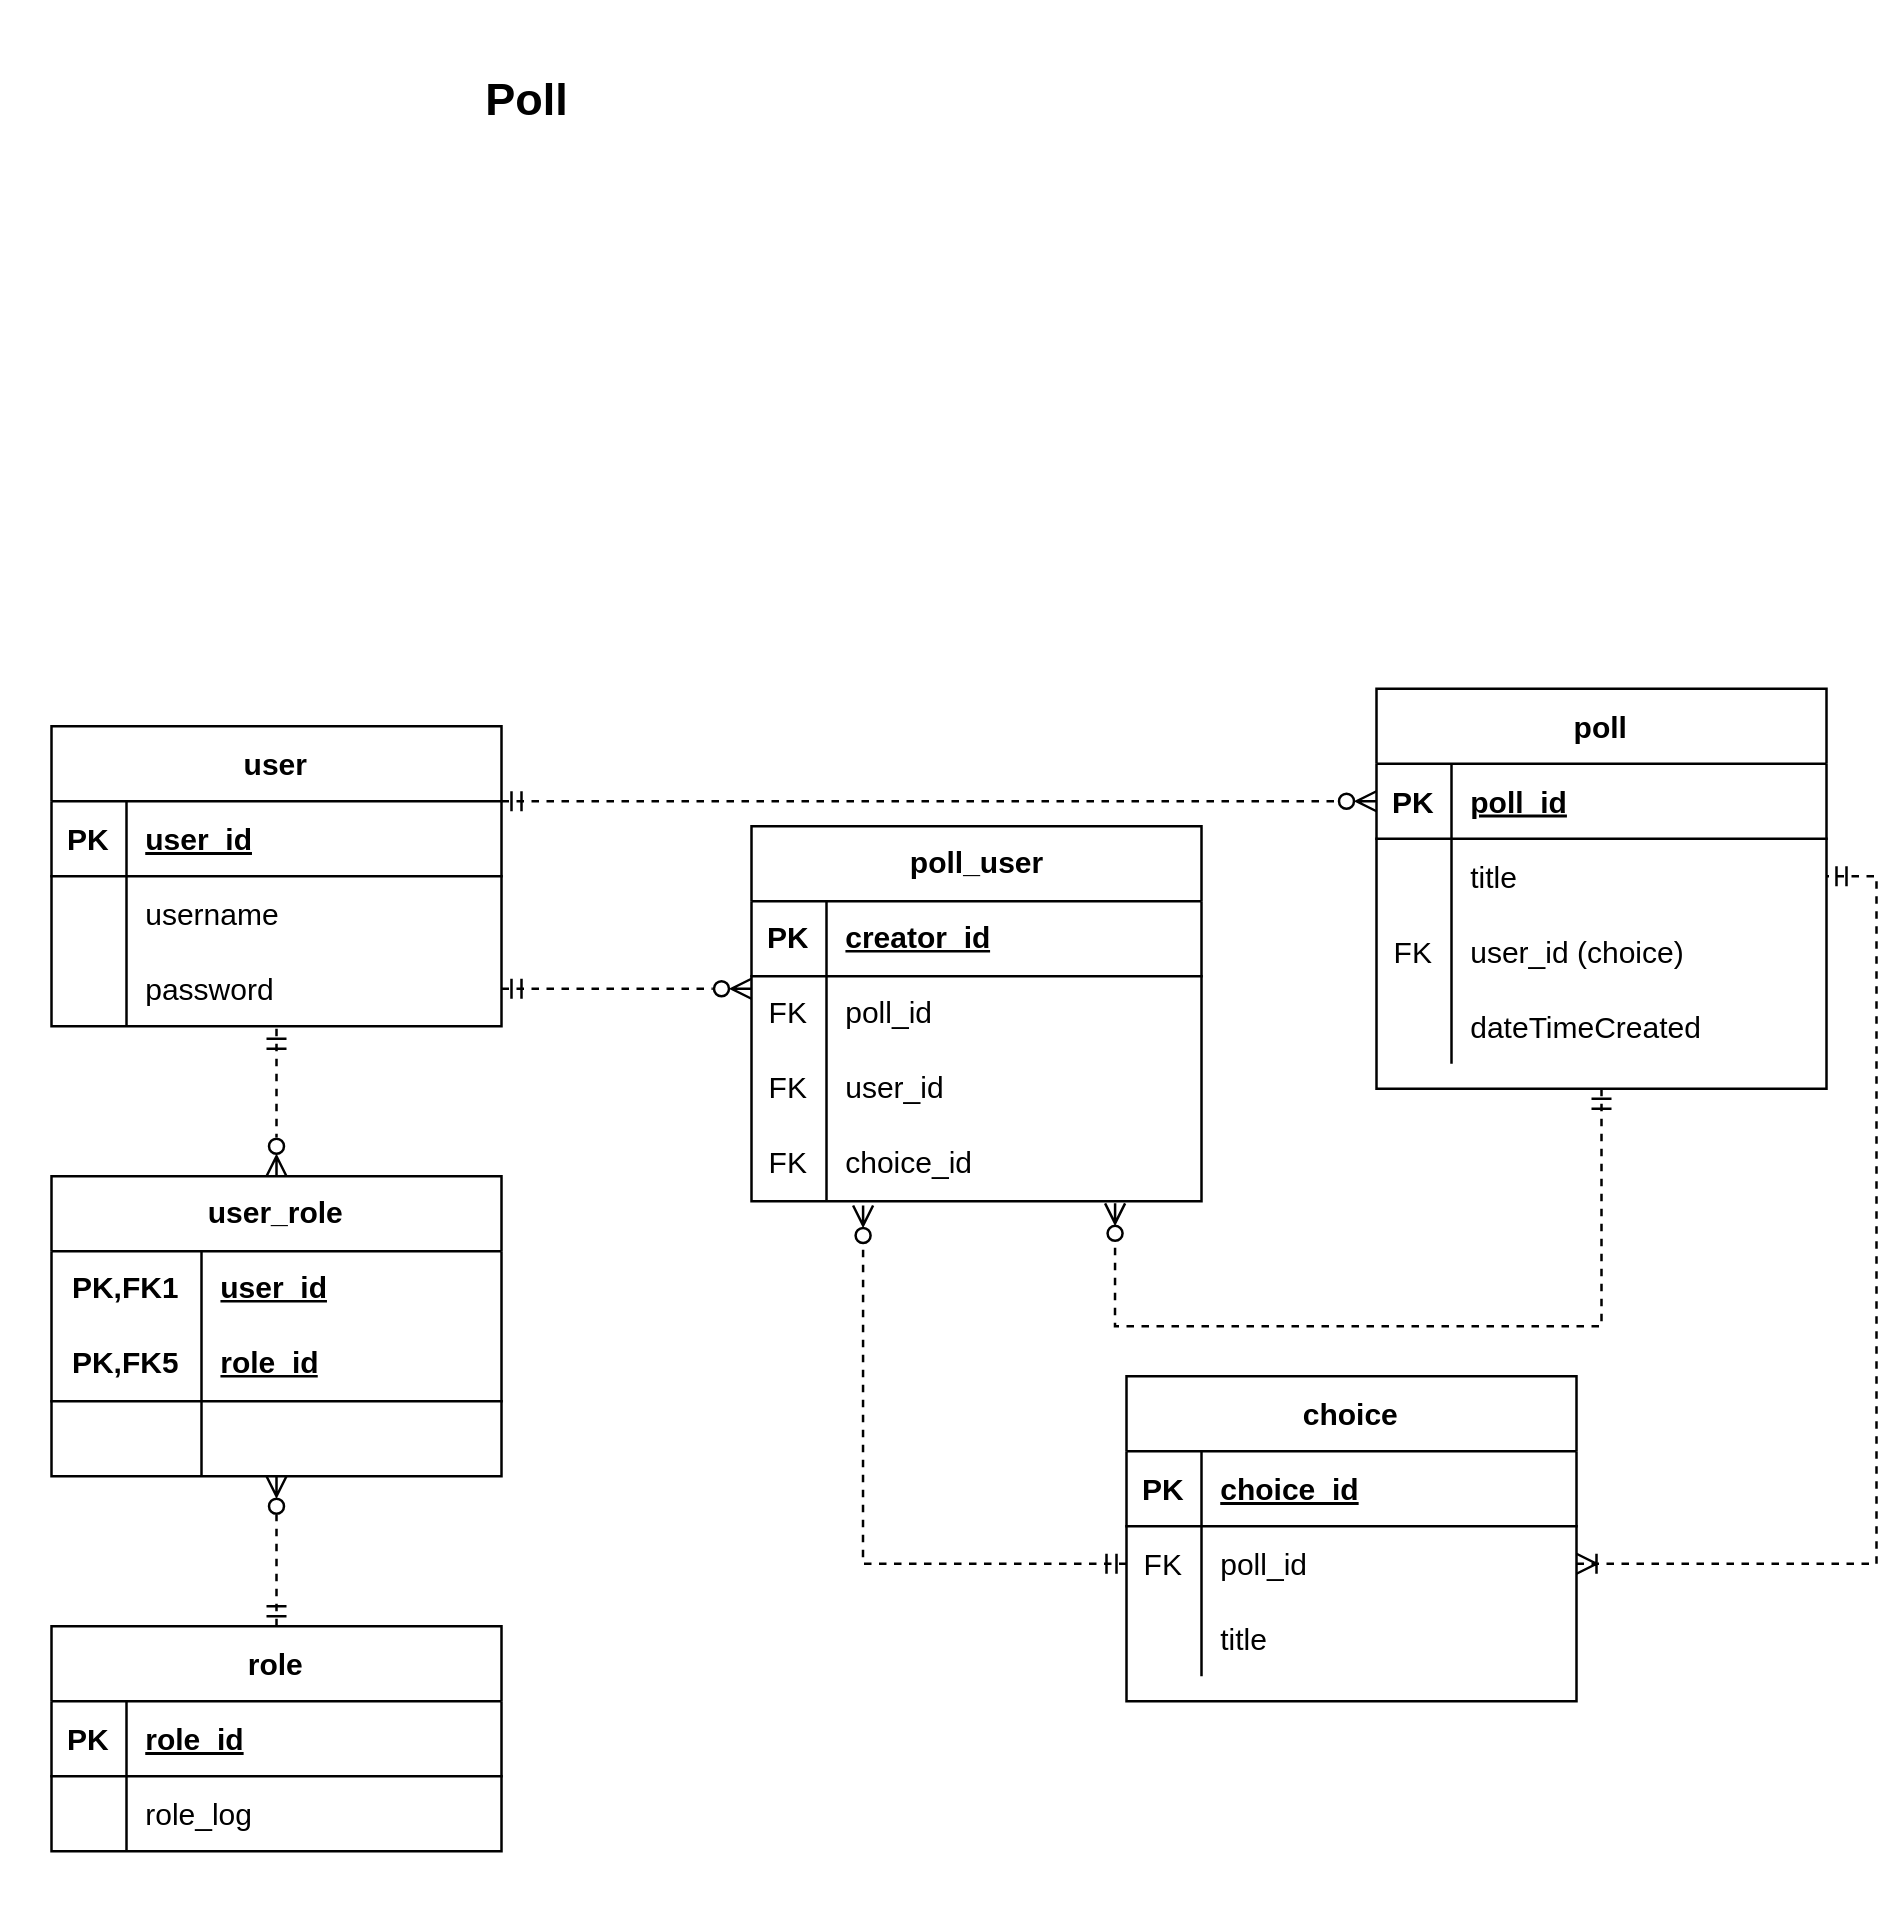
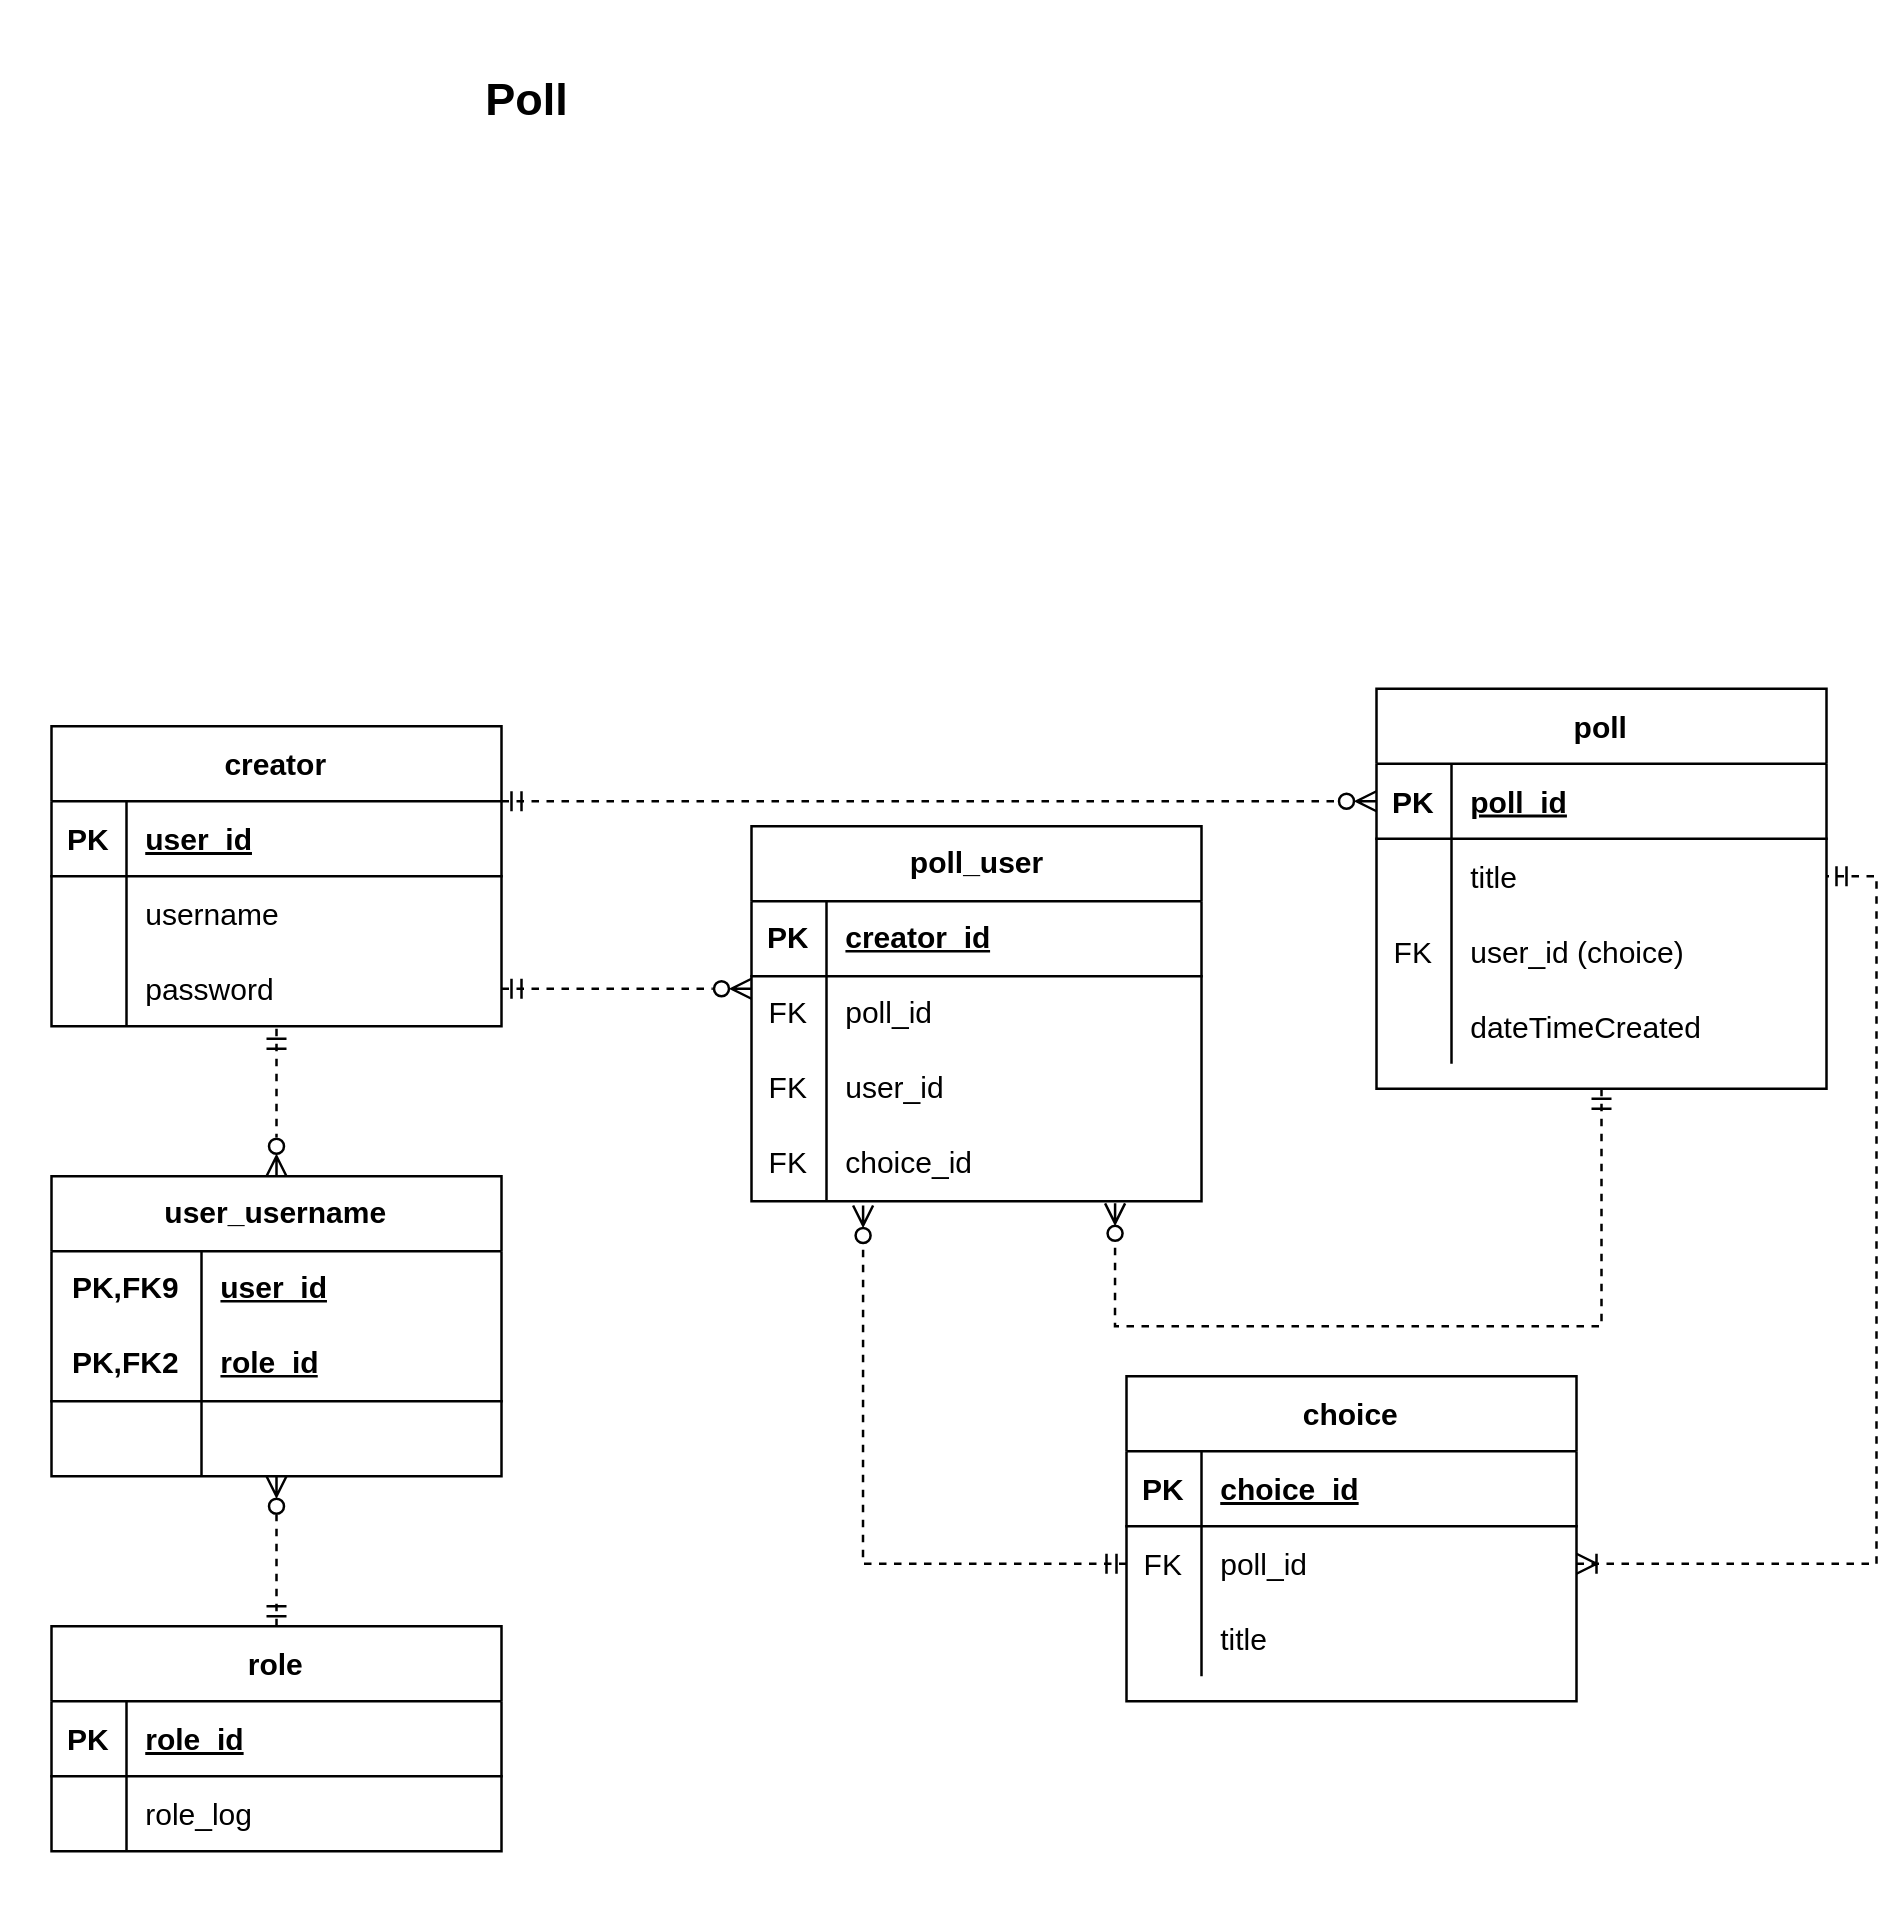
(275, 765) -> (275, 765)
(276, 1214) -> (276, 1214)
(126, 1289) -> (126, 1289)
(126, 1364) -> (126, 1364)
